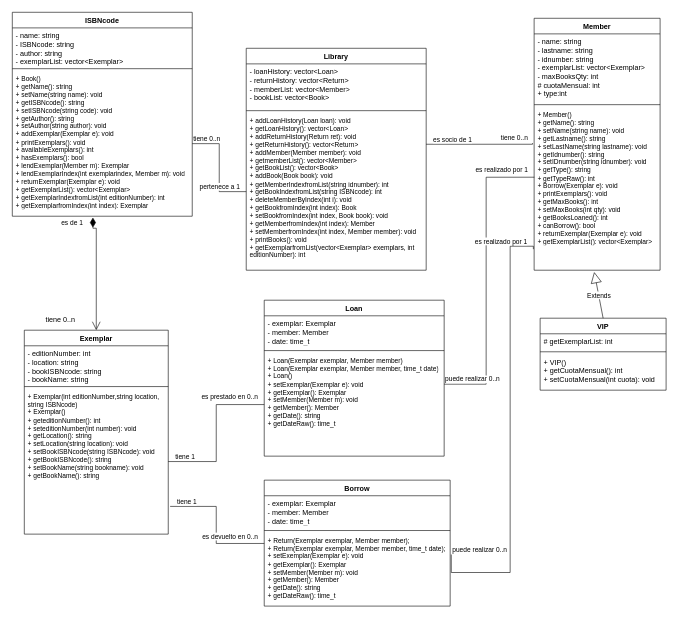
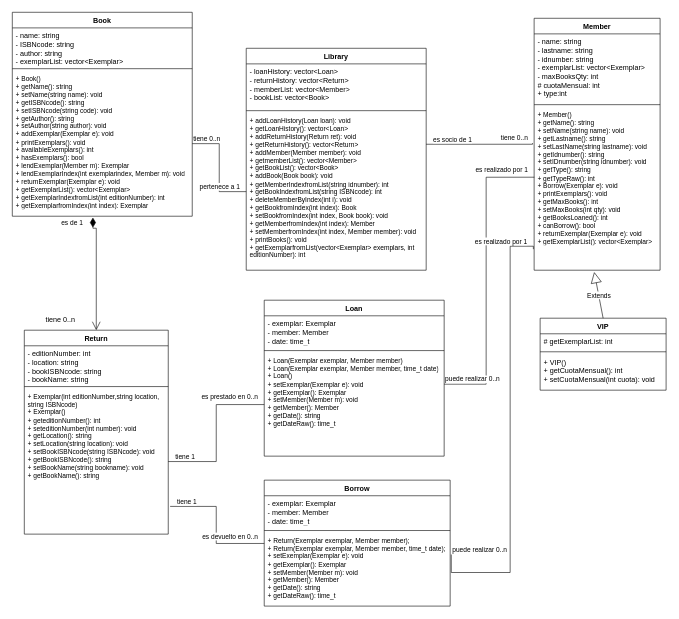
(102, 21) -> (102, 21)
(96, 339) -> (96, 339)
